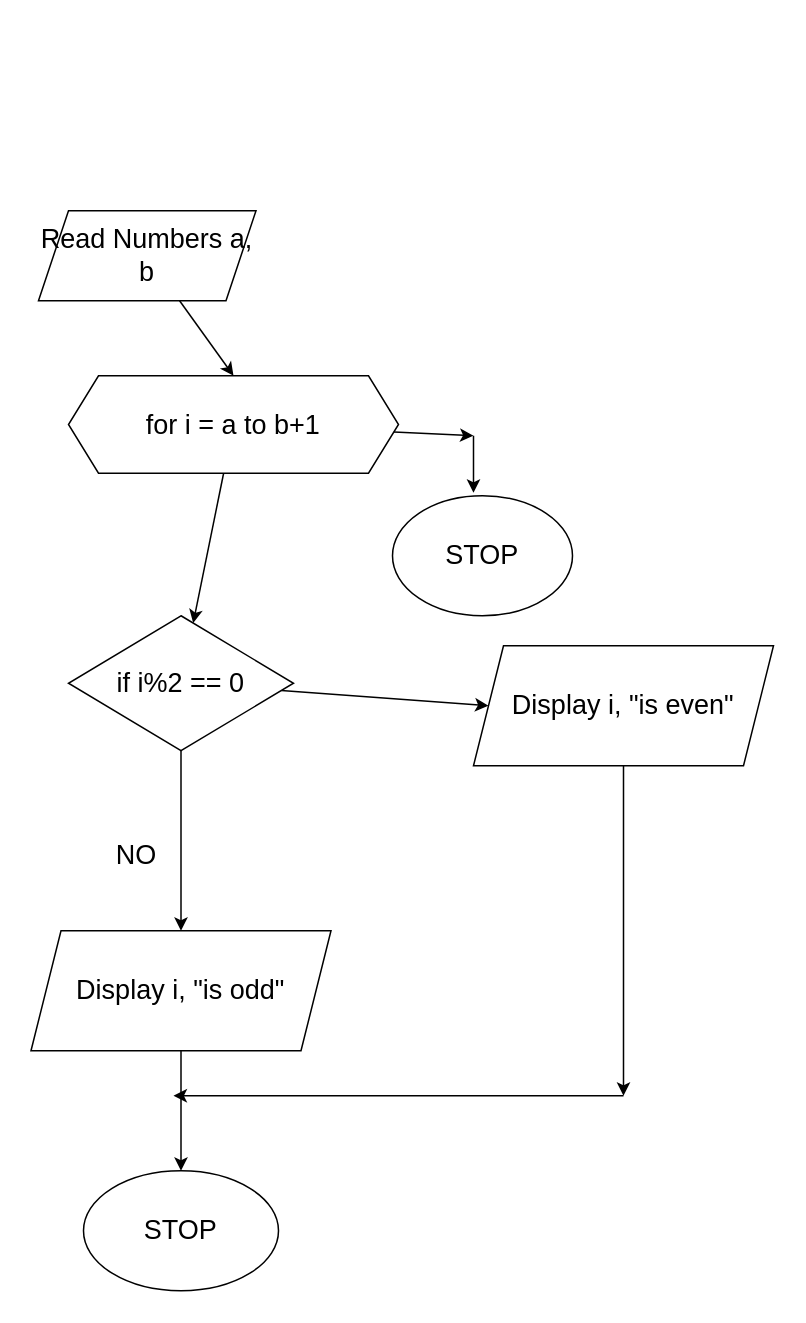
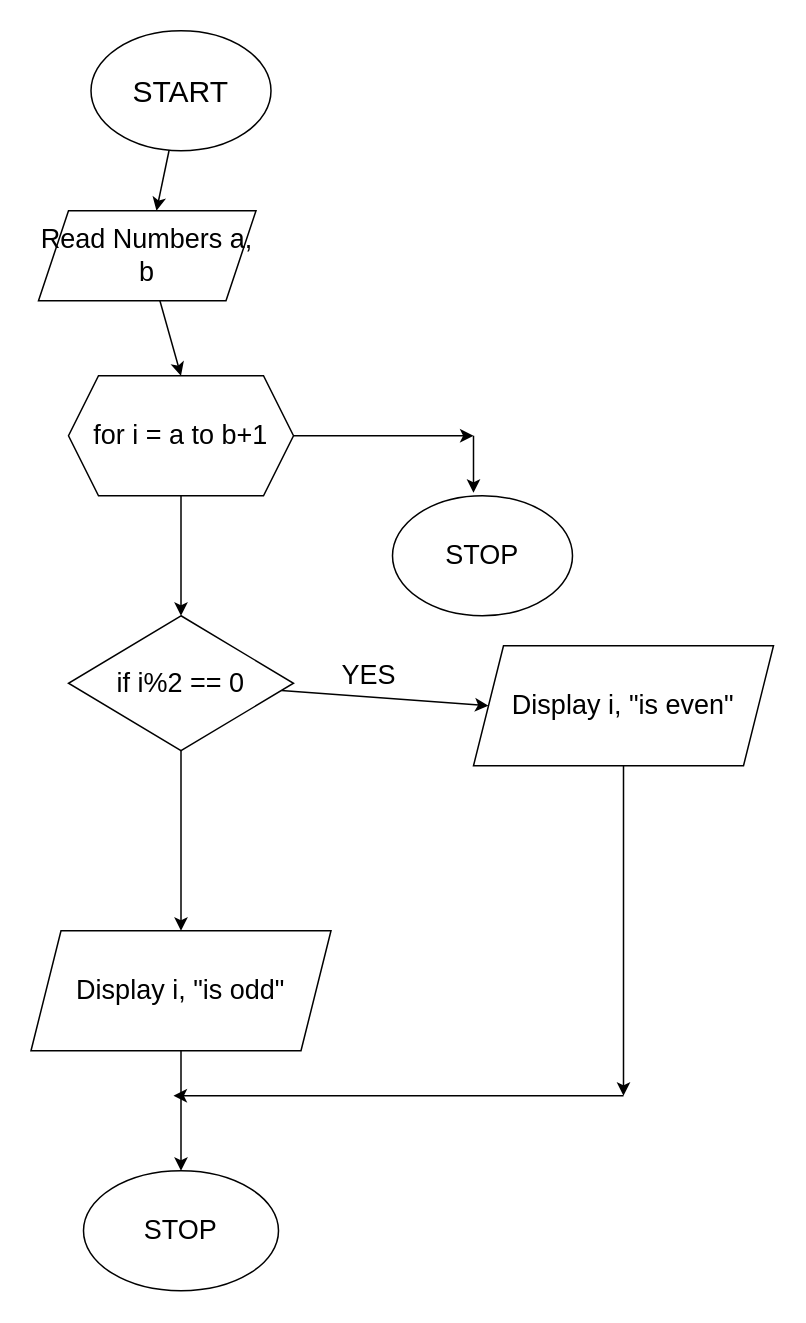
none -> (181, 91)
none -> (164, 176)
(233, 425) -> (181, 436)
none -> (368, 676)
(136, 856) -> none
